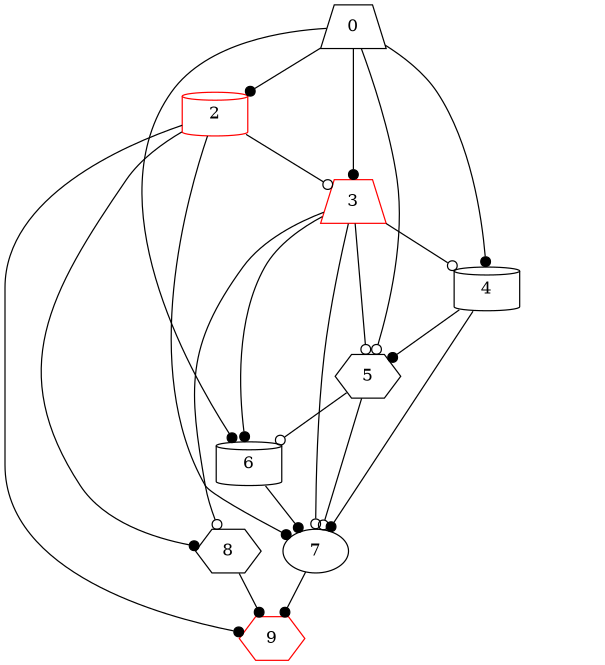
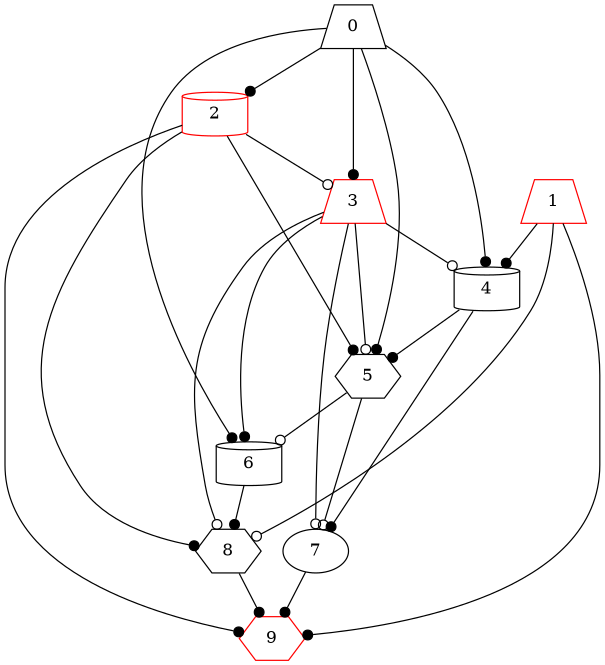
(398, 195) -> (398, 195)
none -> (554, 202)
(172, 356) -> (292, 246)
(280, 505) -> (240, 503)
